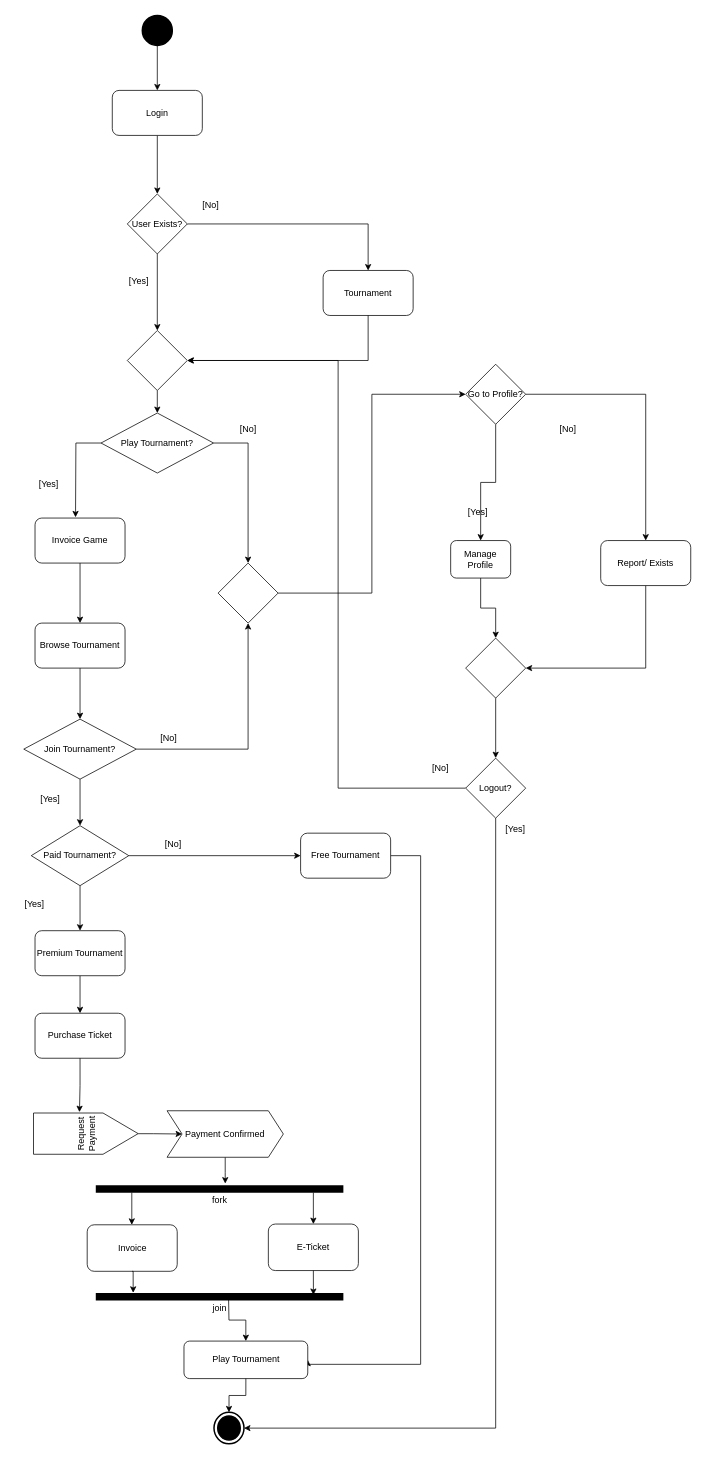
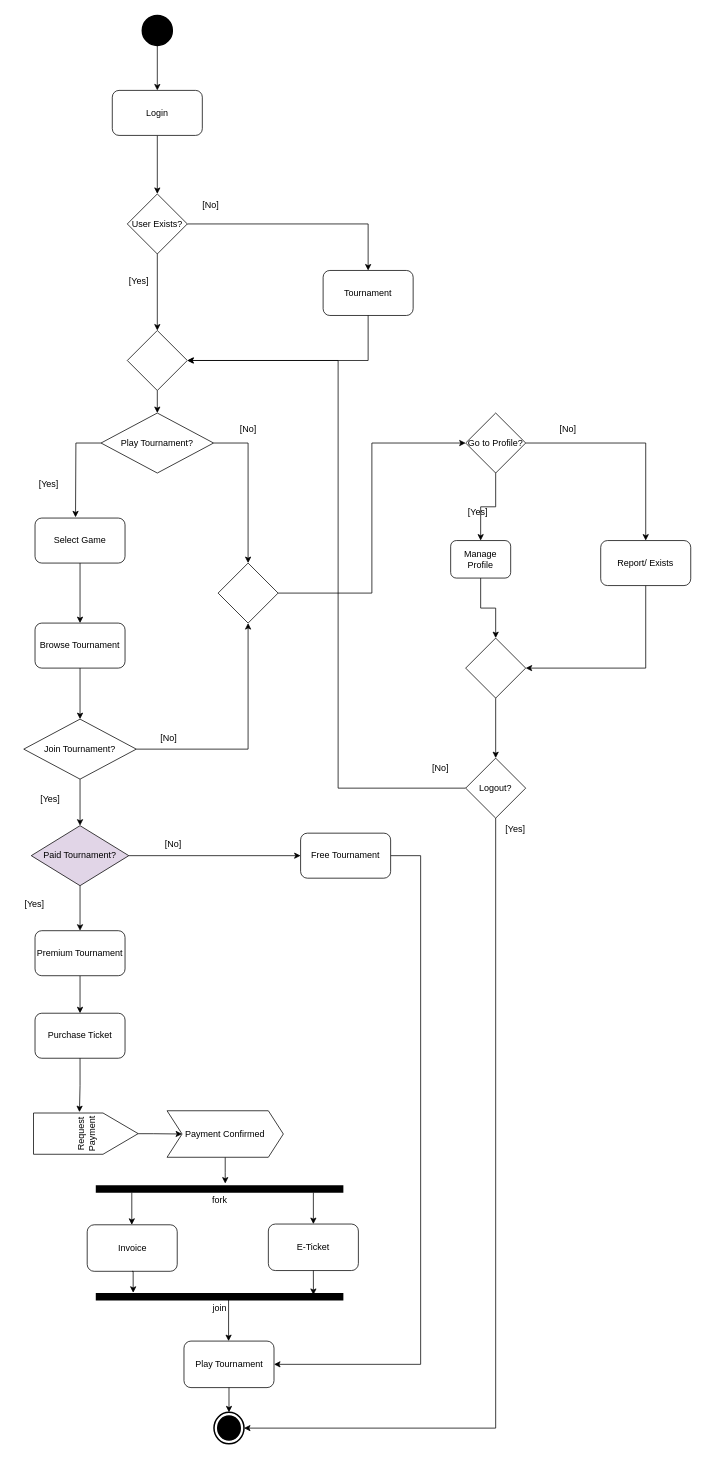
(495, 394) -> (495, 443)
(80, 540) -> (80, 540)
(80, 855) -> (80, 855)
(246, 1359) -> (229, 1364)
